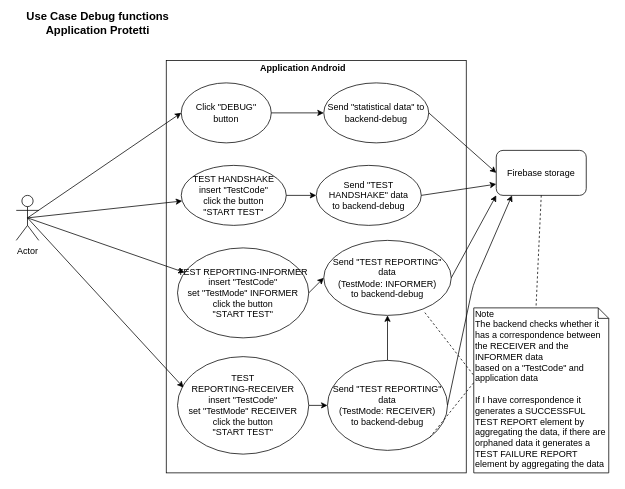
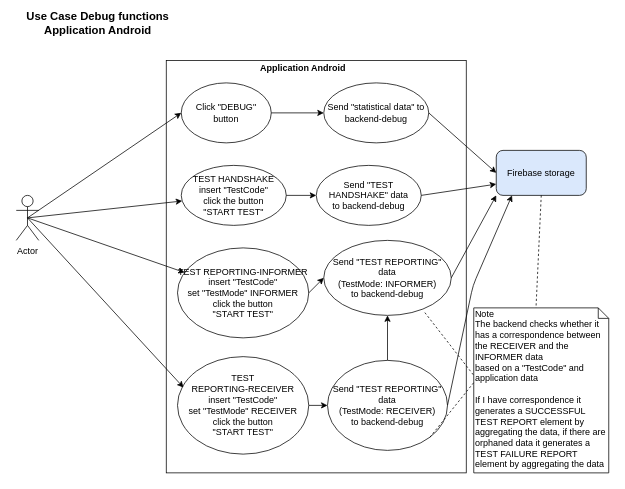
(98, 23) -> (98, 23)
(541, 173) -> (541, 173)
